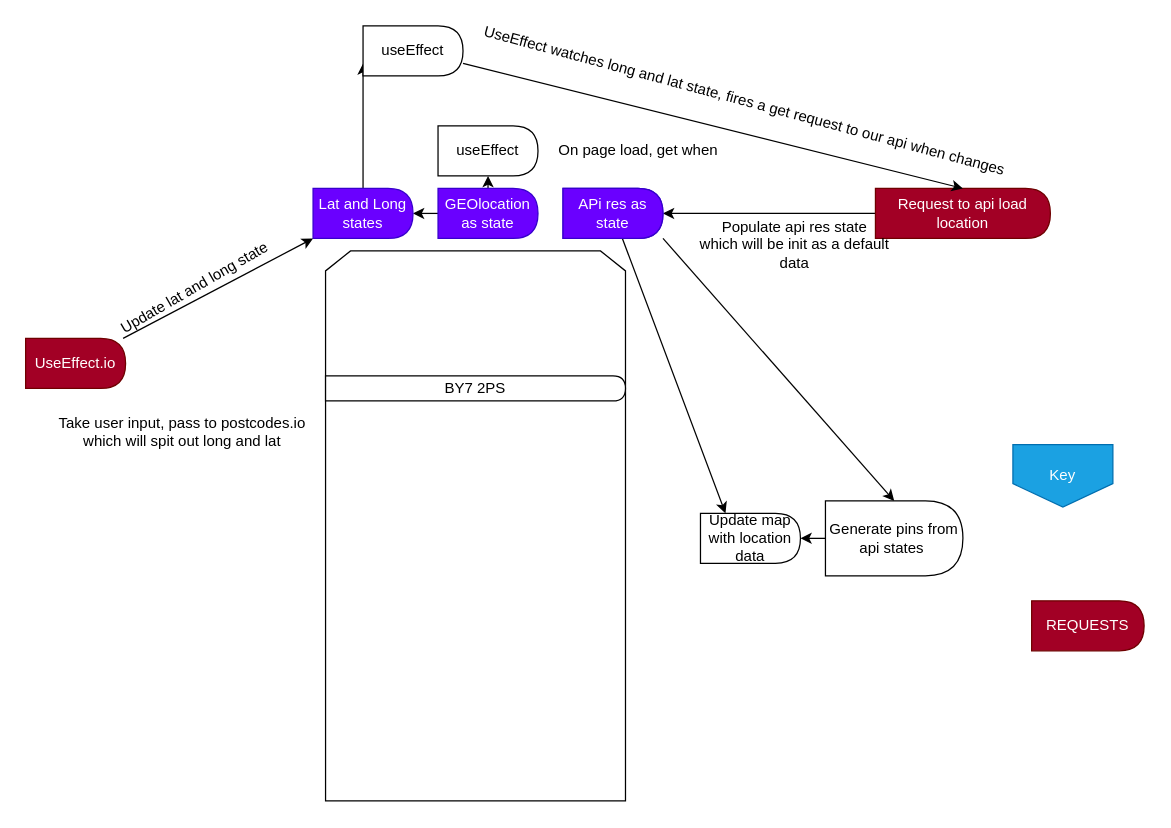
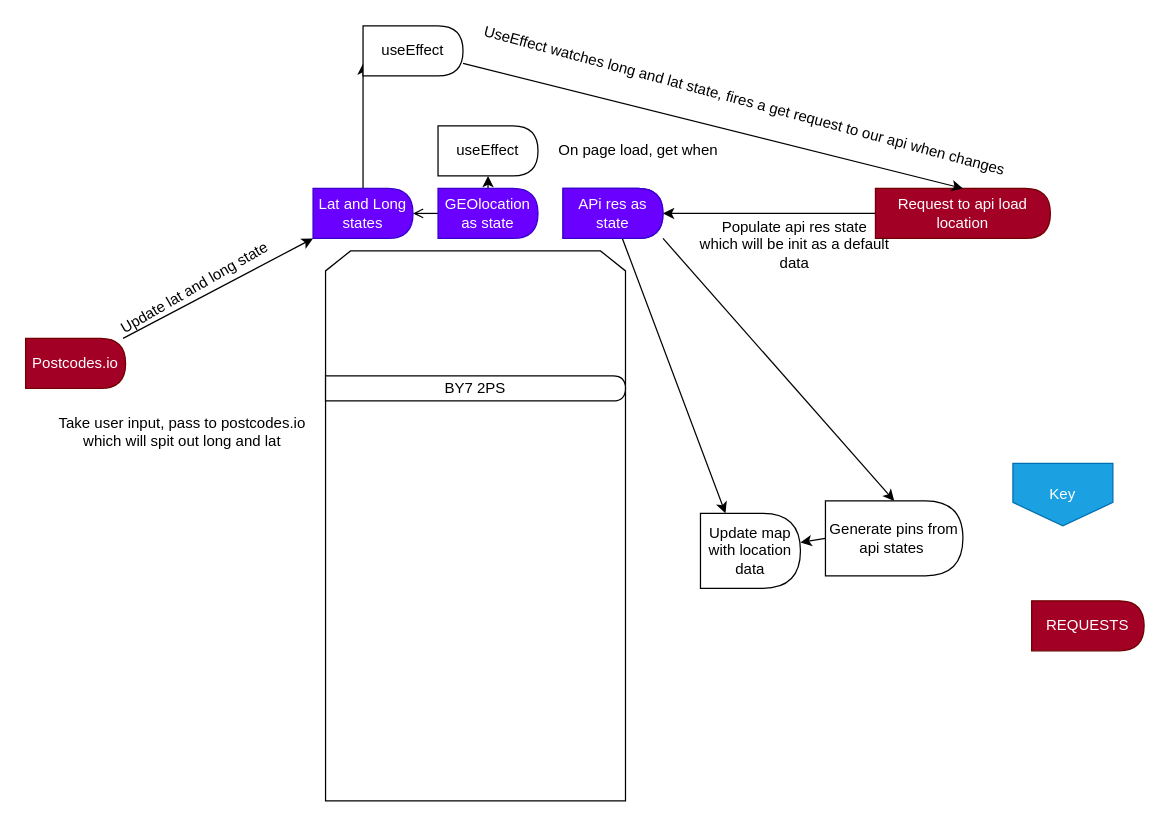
(423, 213) -> (420, 213)
(76, 363) -> (76, 363)
(1063, 476) -> (1063, 494)
(751, 538) -> (751, 551)
